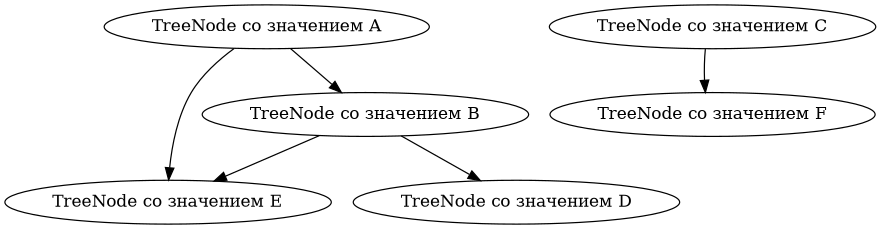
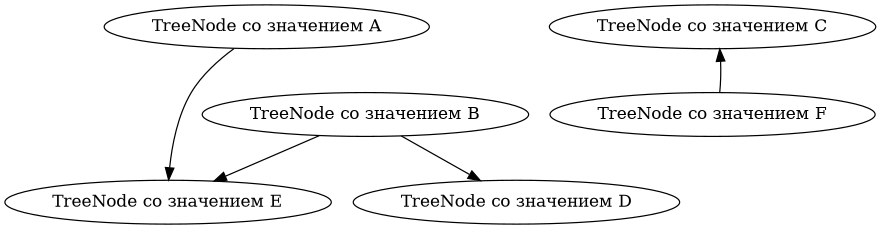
(704, 65) -> (721, 77)
(311, 66) -> none
